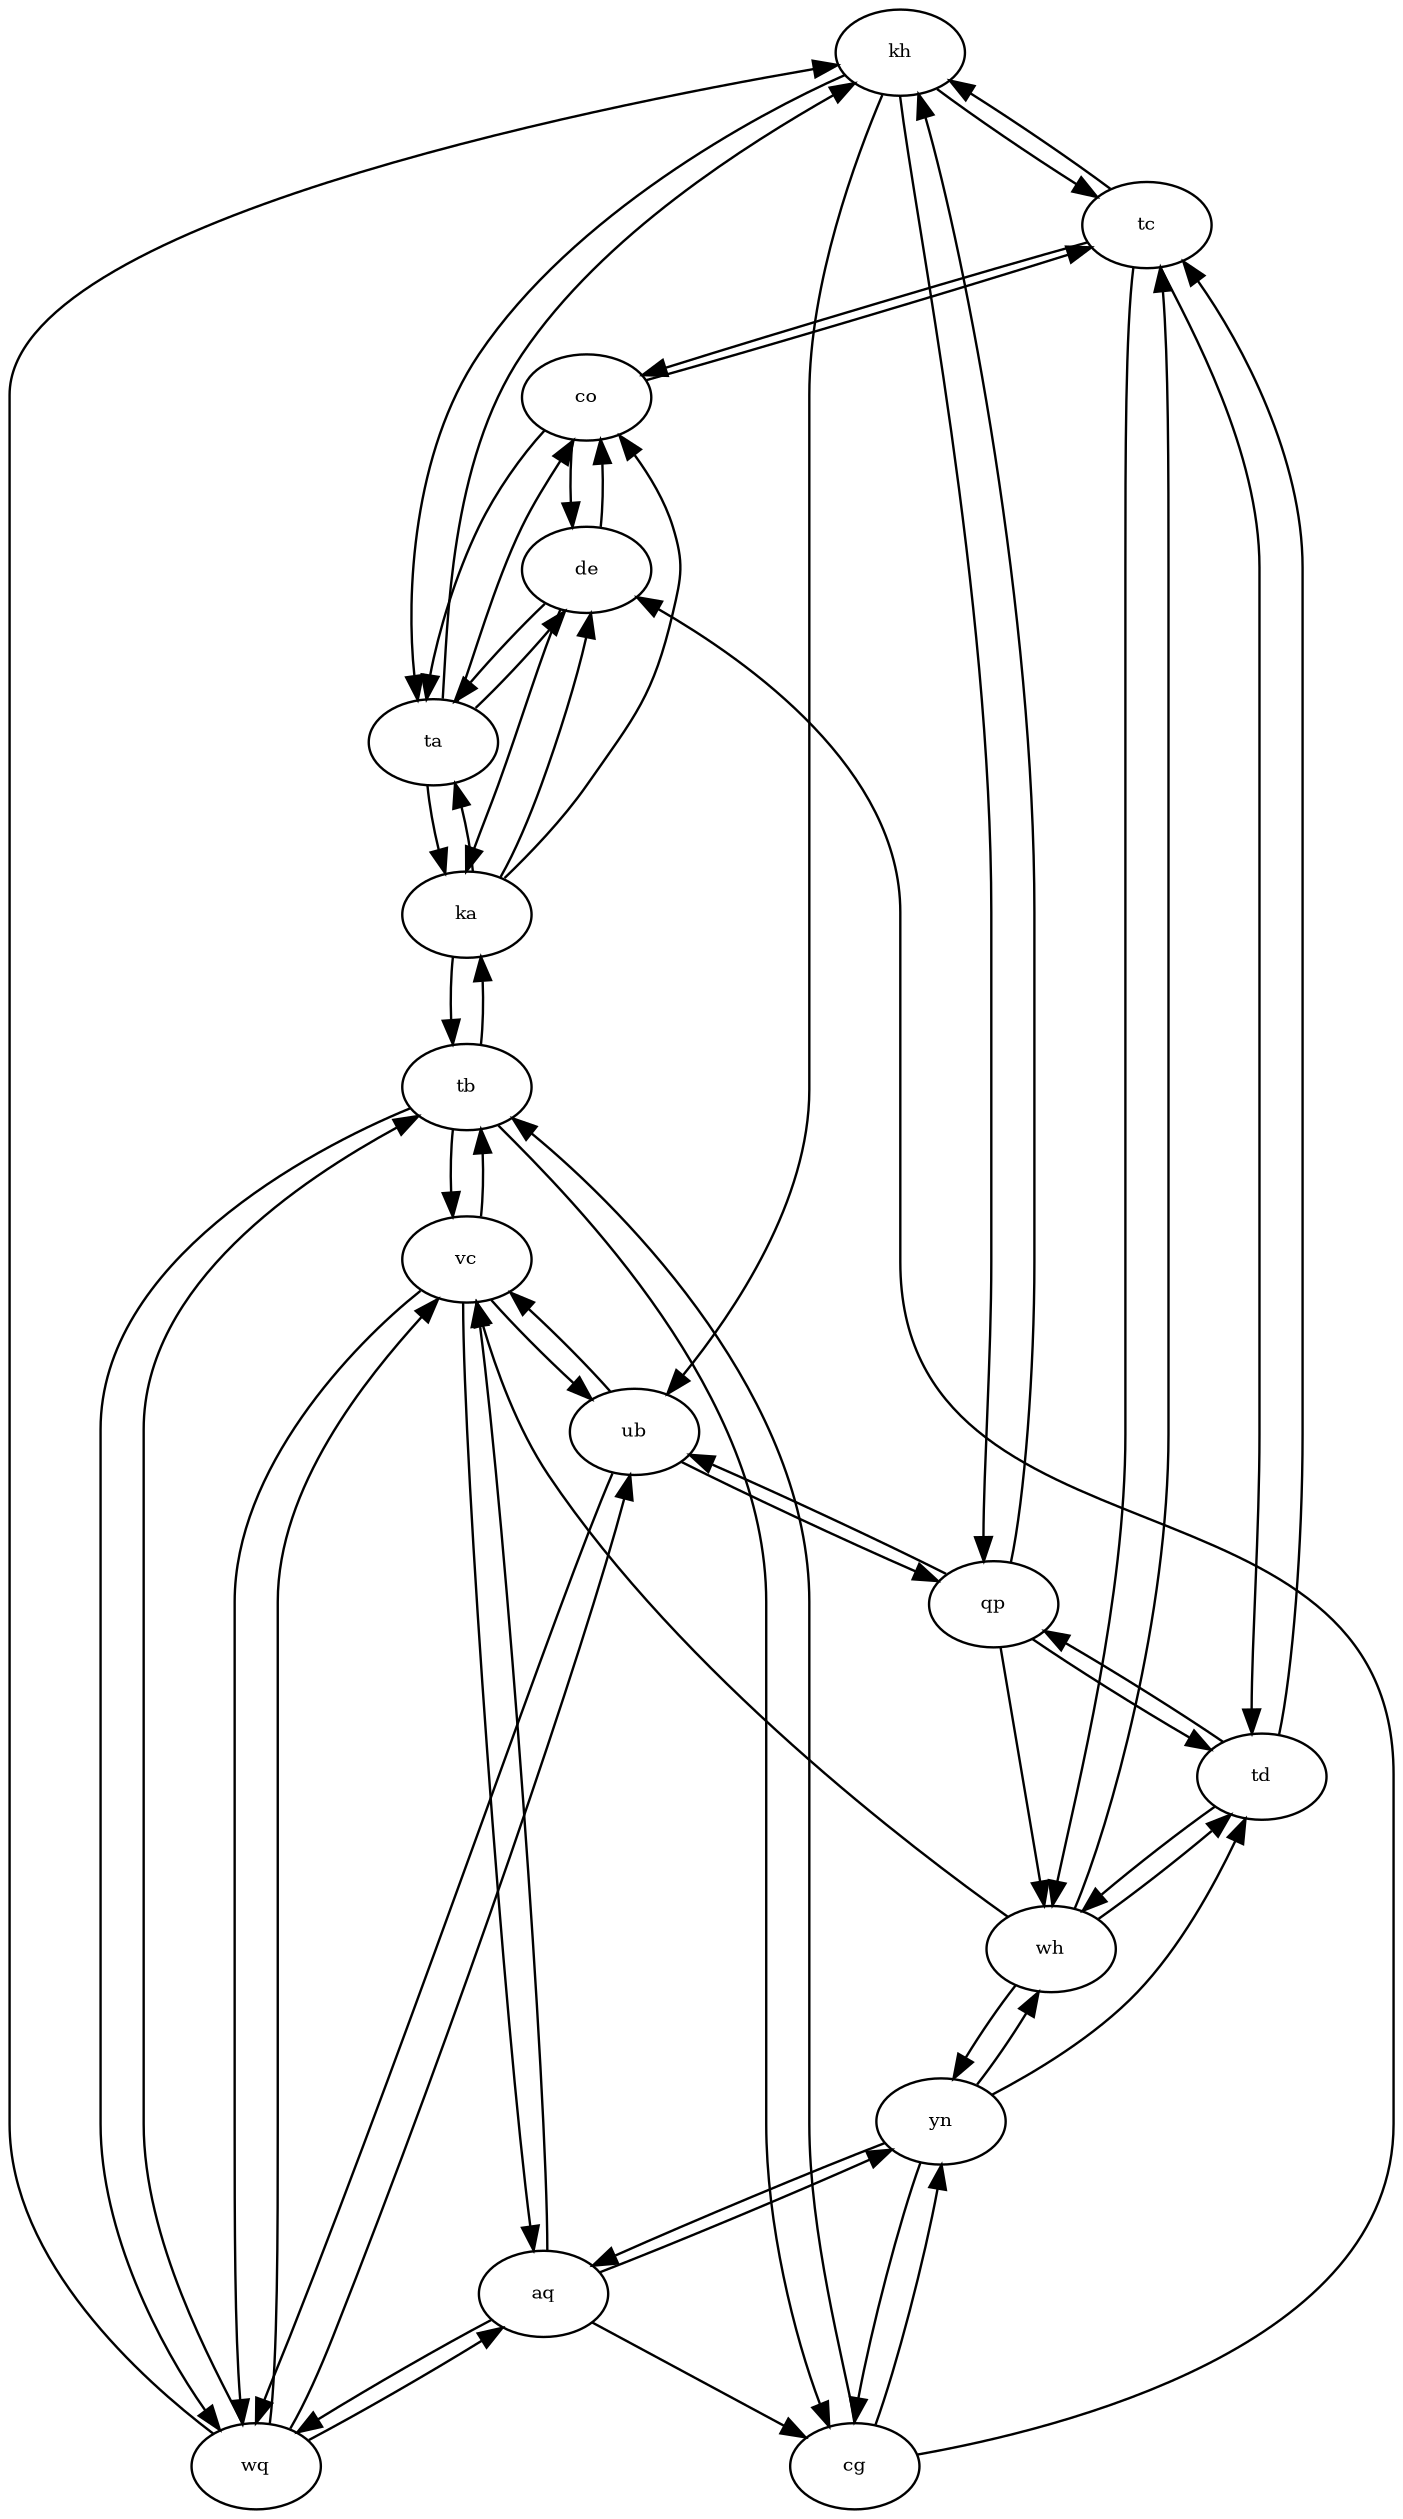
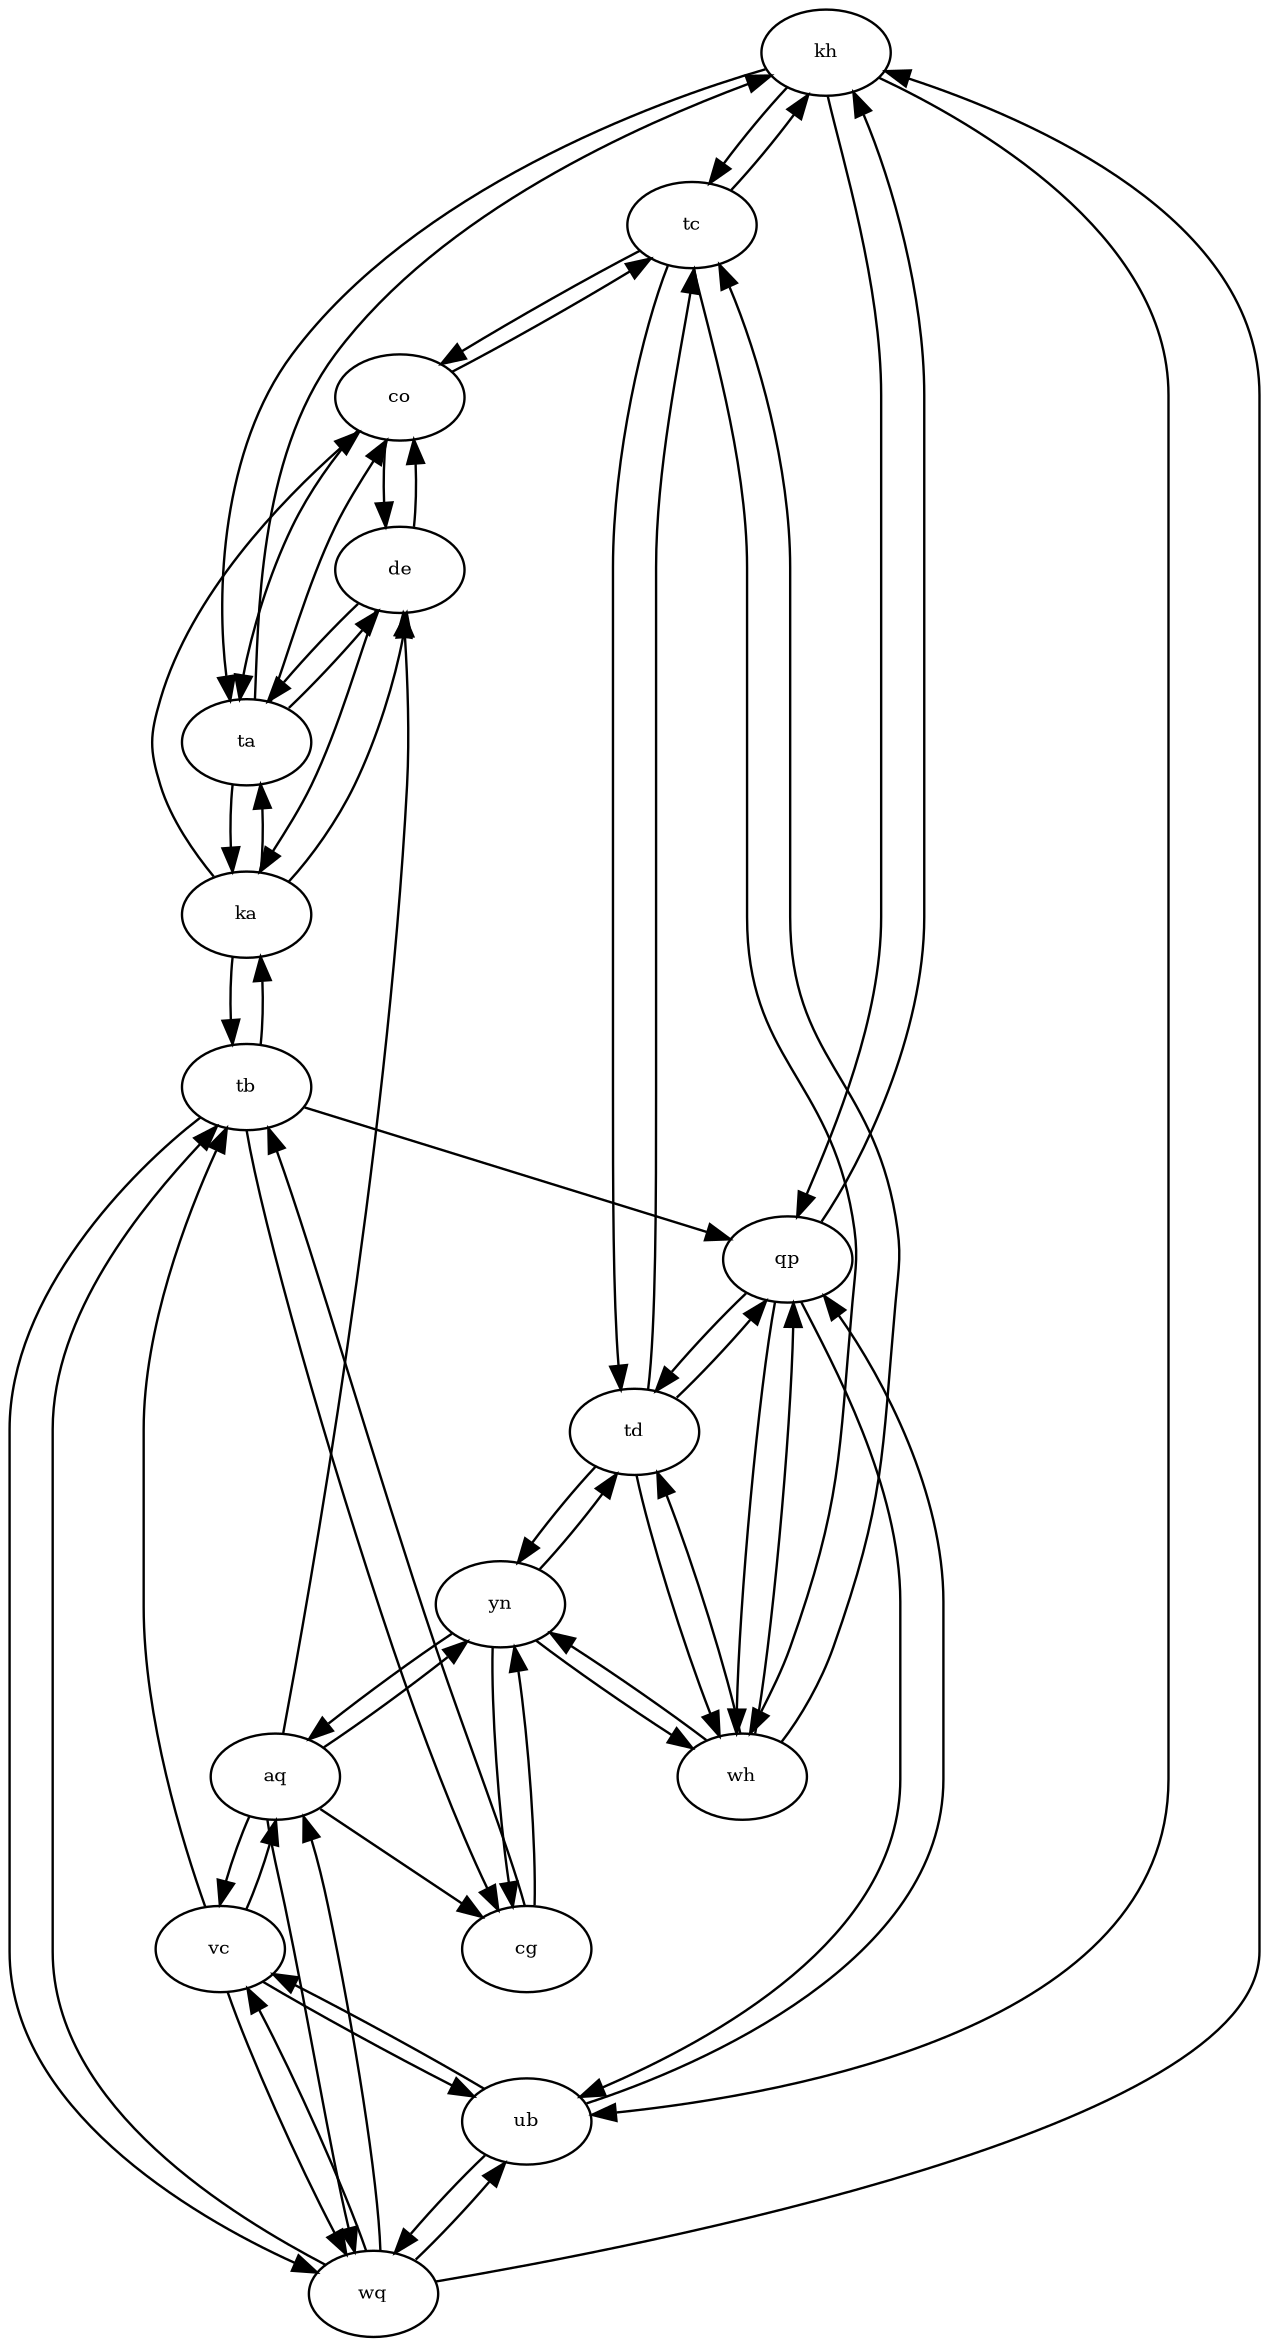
(451, 1161) -> (506, 1170)
none -> (563, 1504)
(1190, 1537) -> (369, 1188)
(701, 1658) -> (780, 1531)
